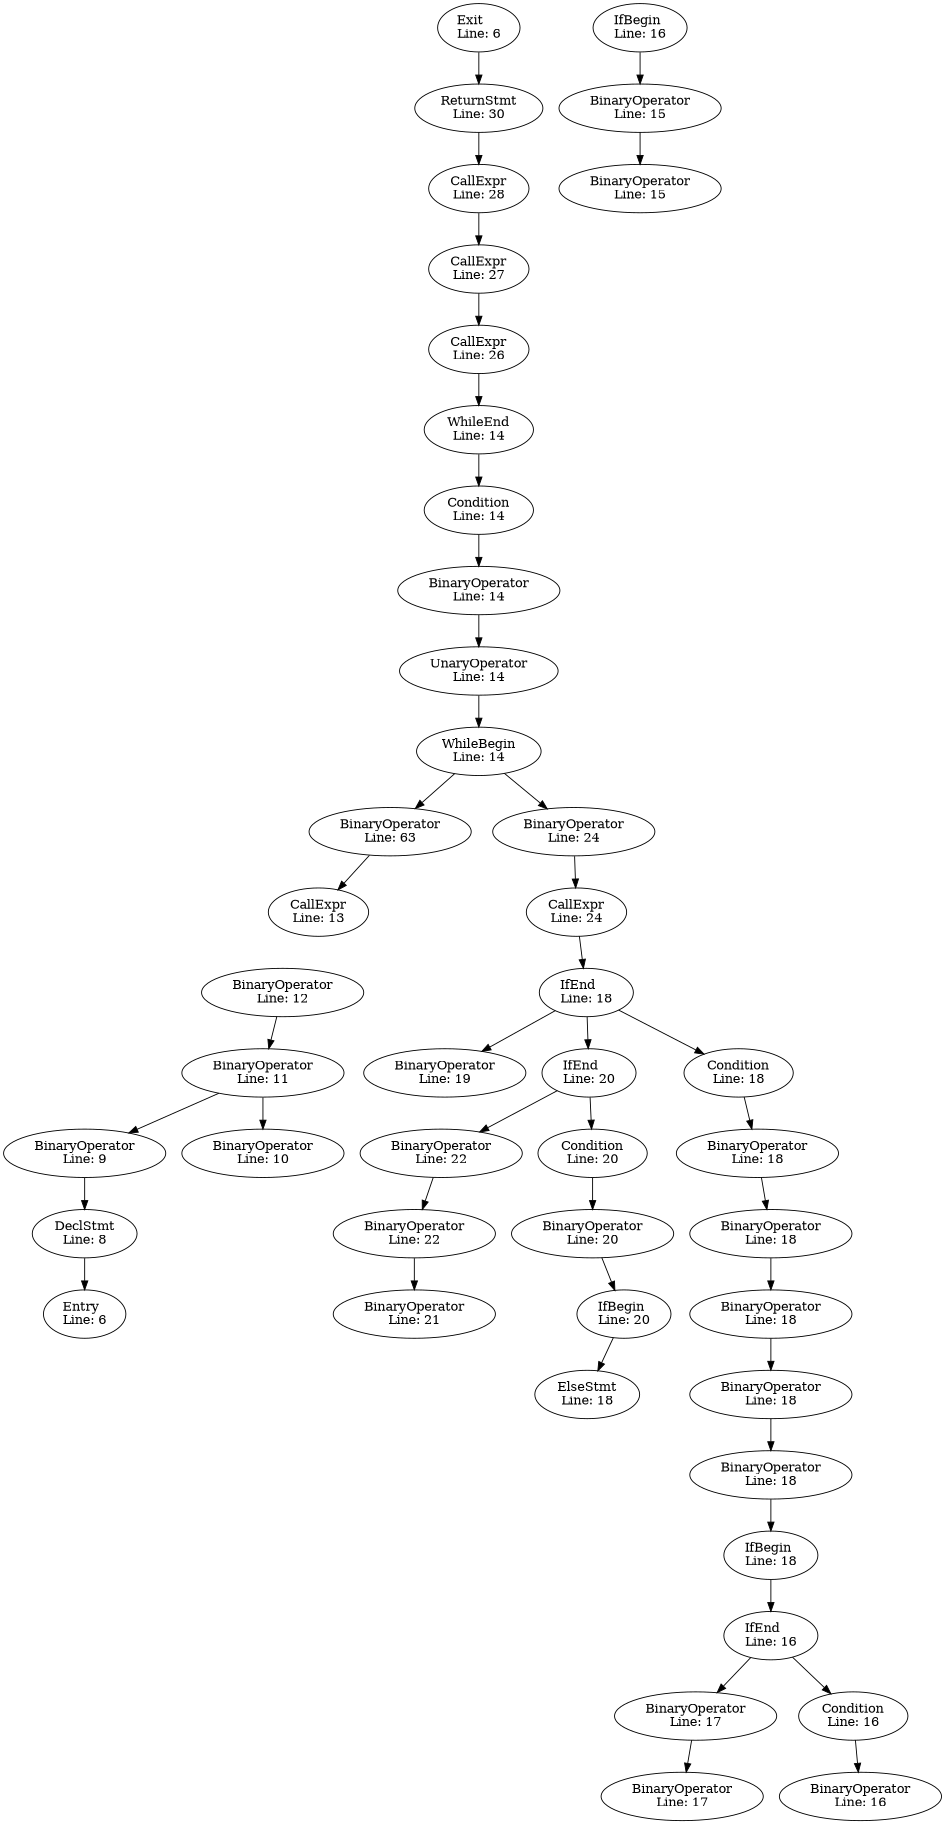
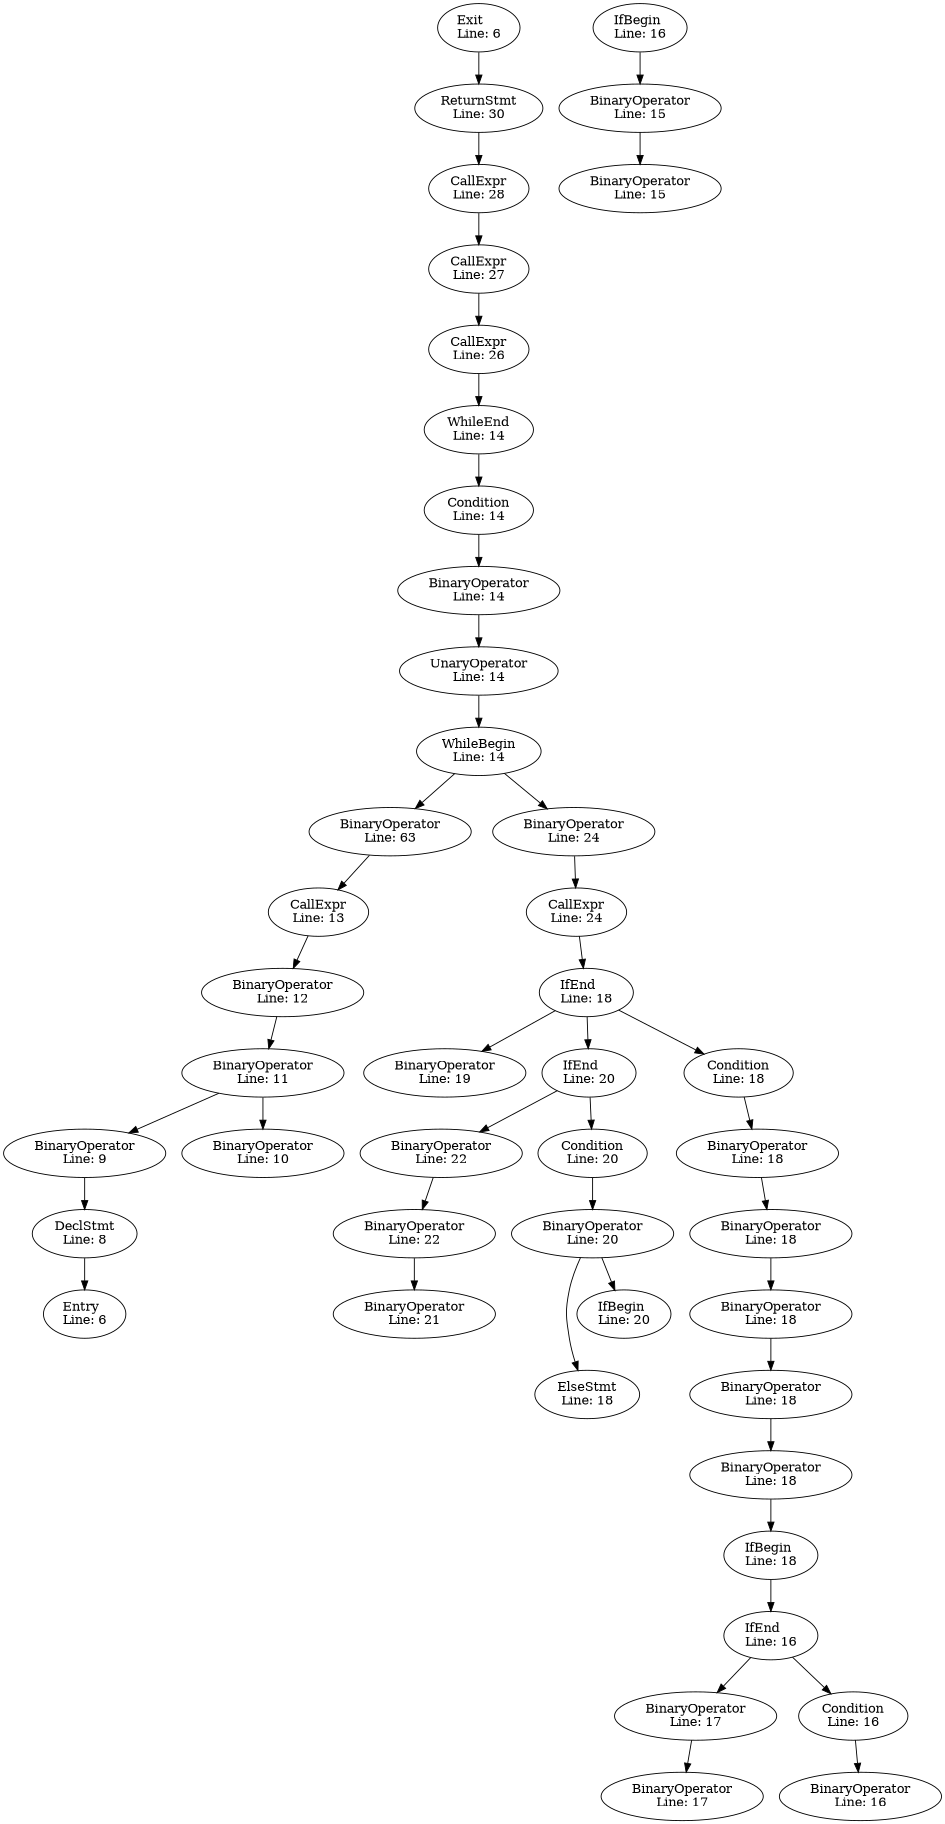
none -> (303, 948)
(608, 1350) -> (567, 1309)
